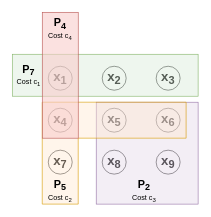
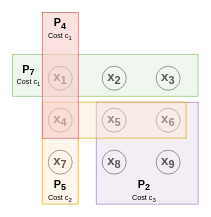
(60, 25) -> (60, 25)
